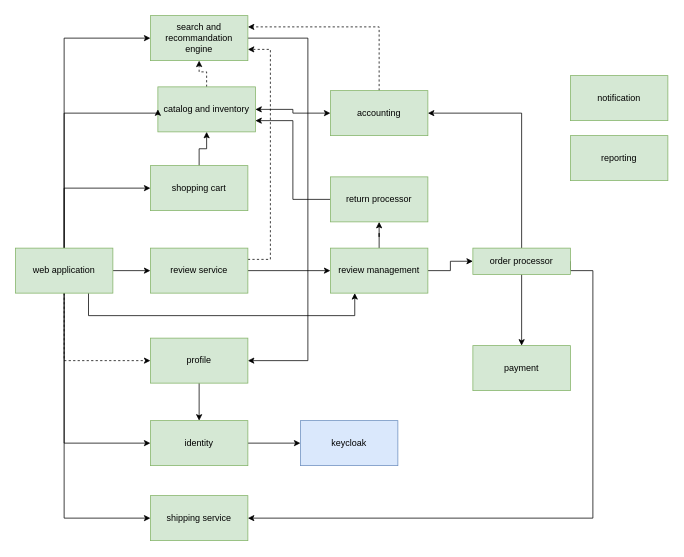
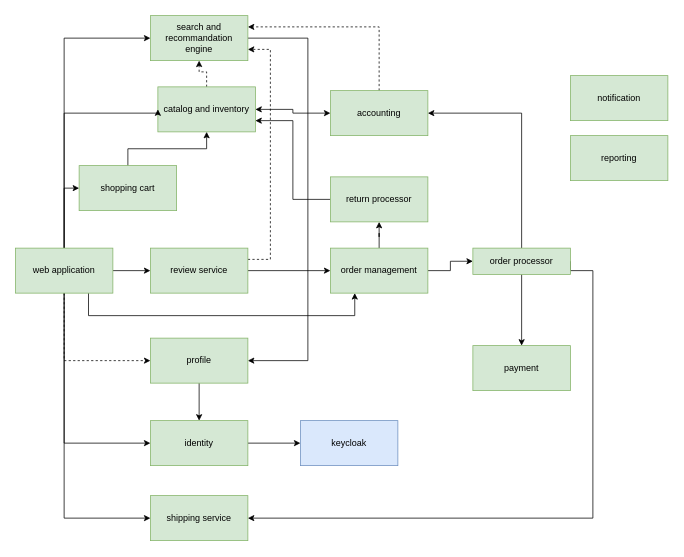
(199, 188) -> (128, 188)
(379, 270) -> (379, 270)
